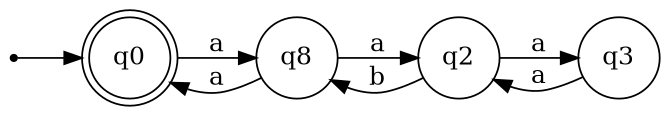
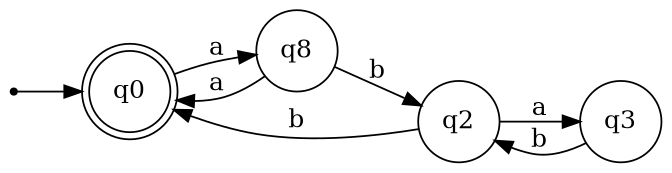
(378, 45) -> (378, 71)
(539, 77) -> (540, 140)
(386, 92) -> (304, 138)
